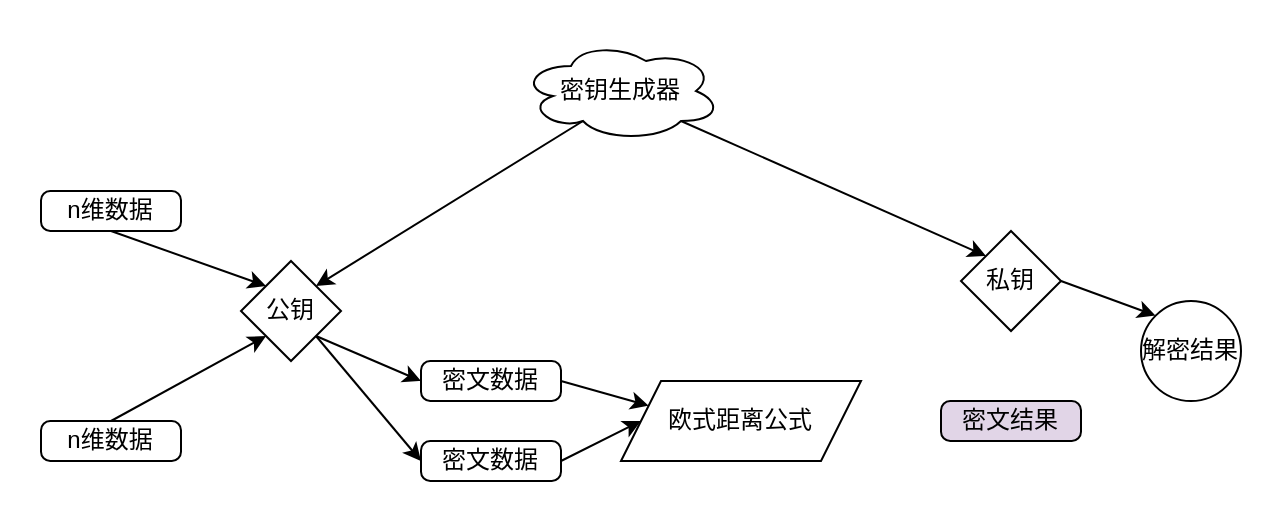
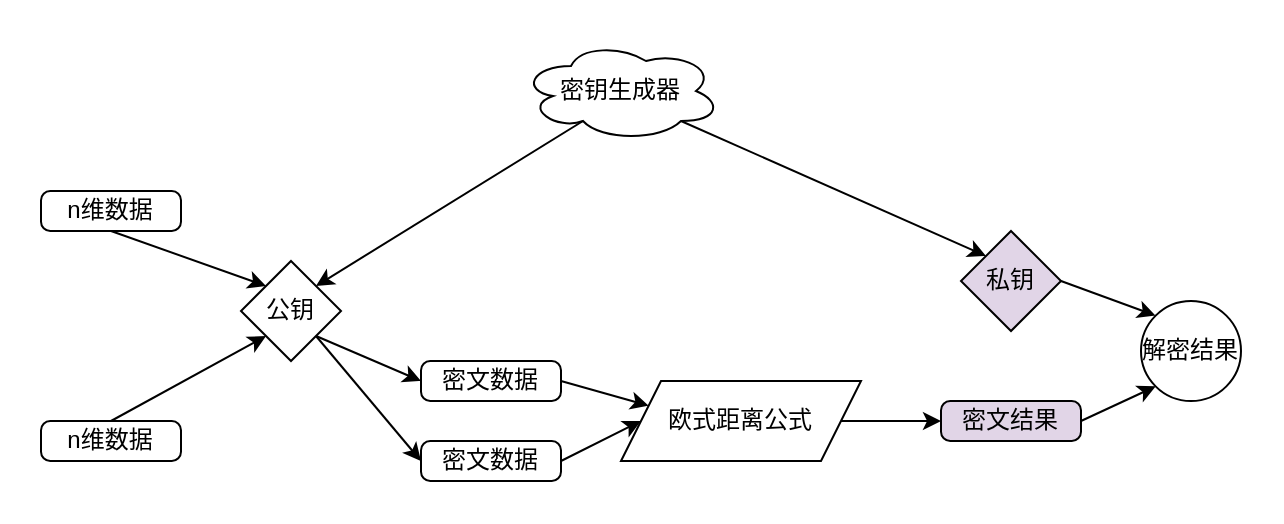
(1011, 281) -> (1011, 281)
none -> (1112, 407)
none -> (884, 421)
